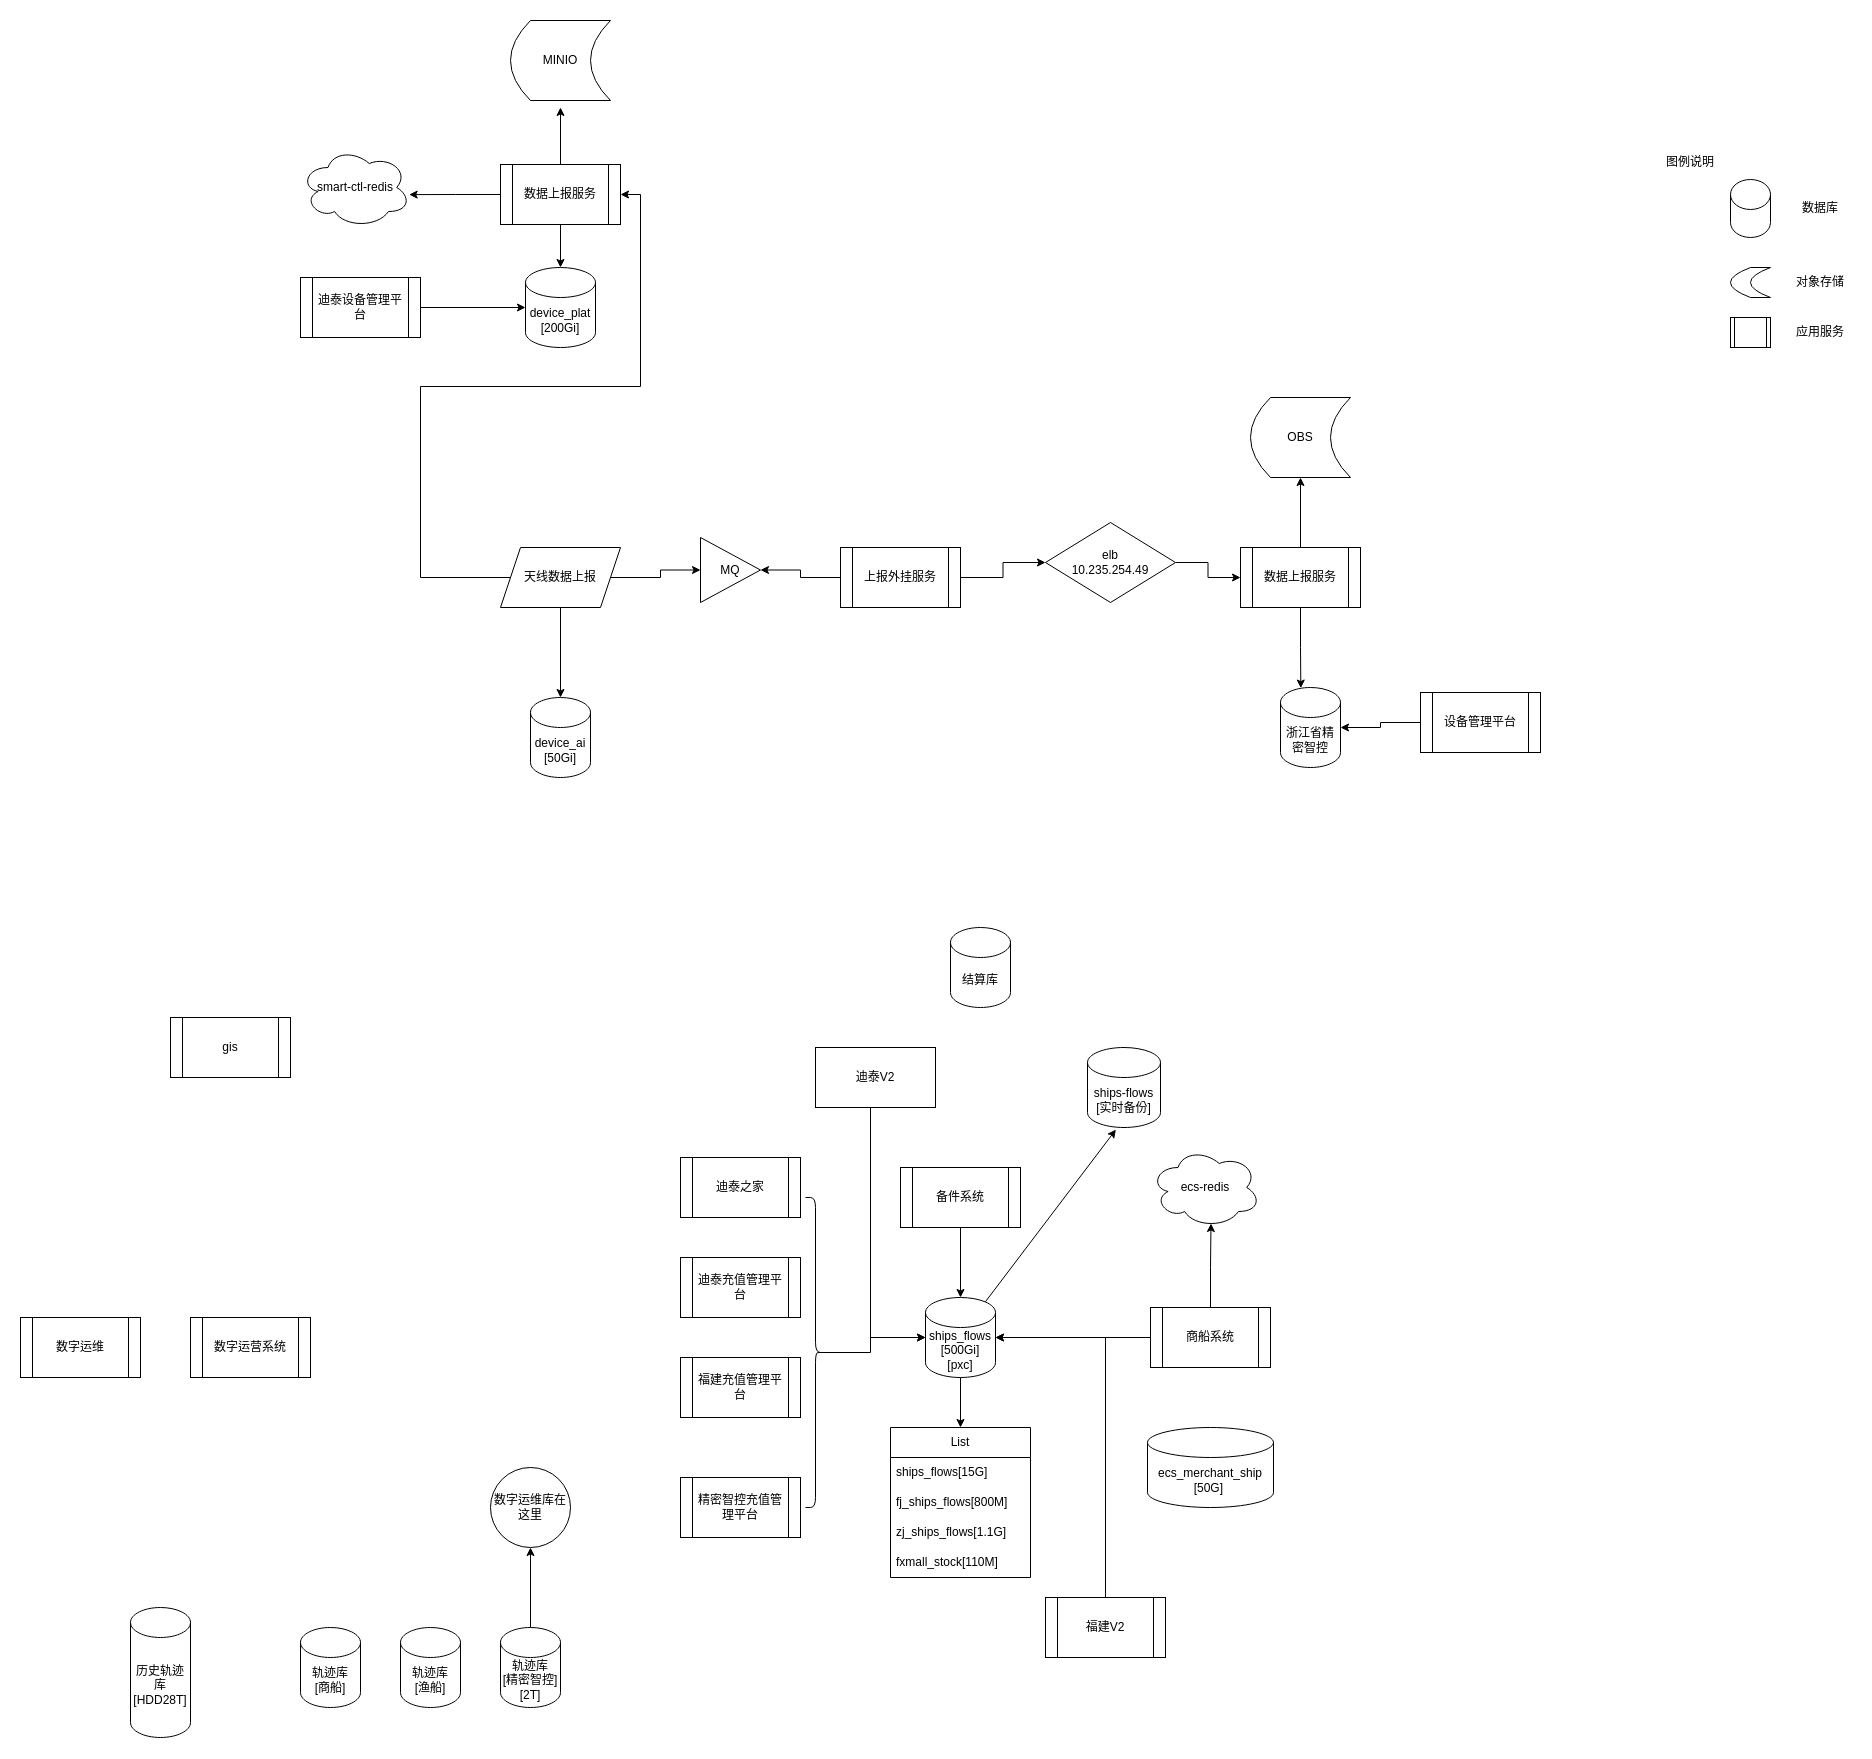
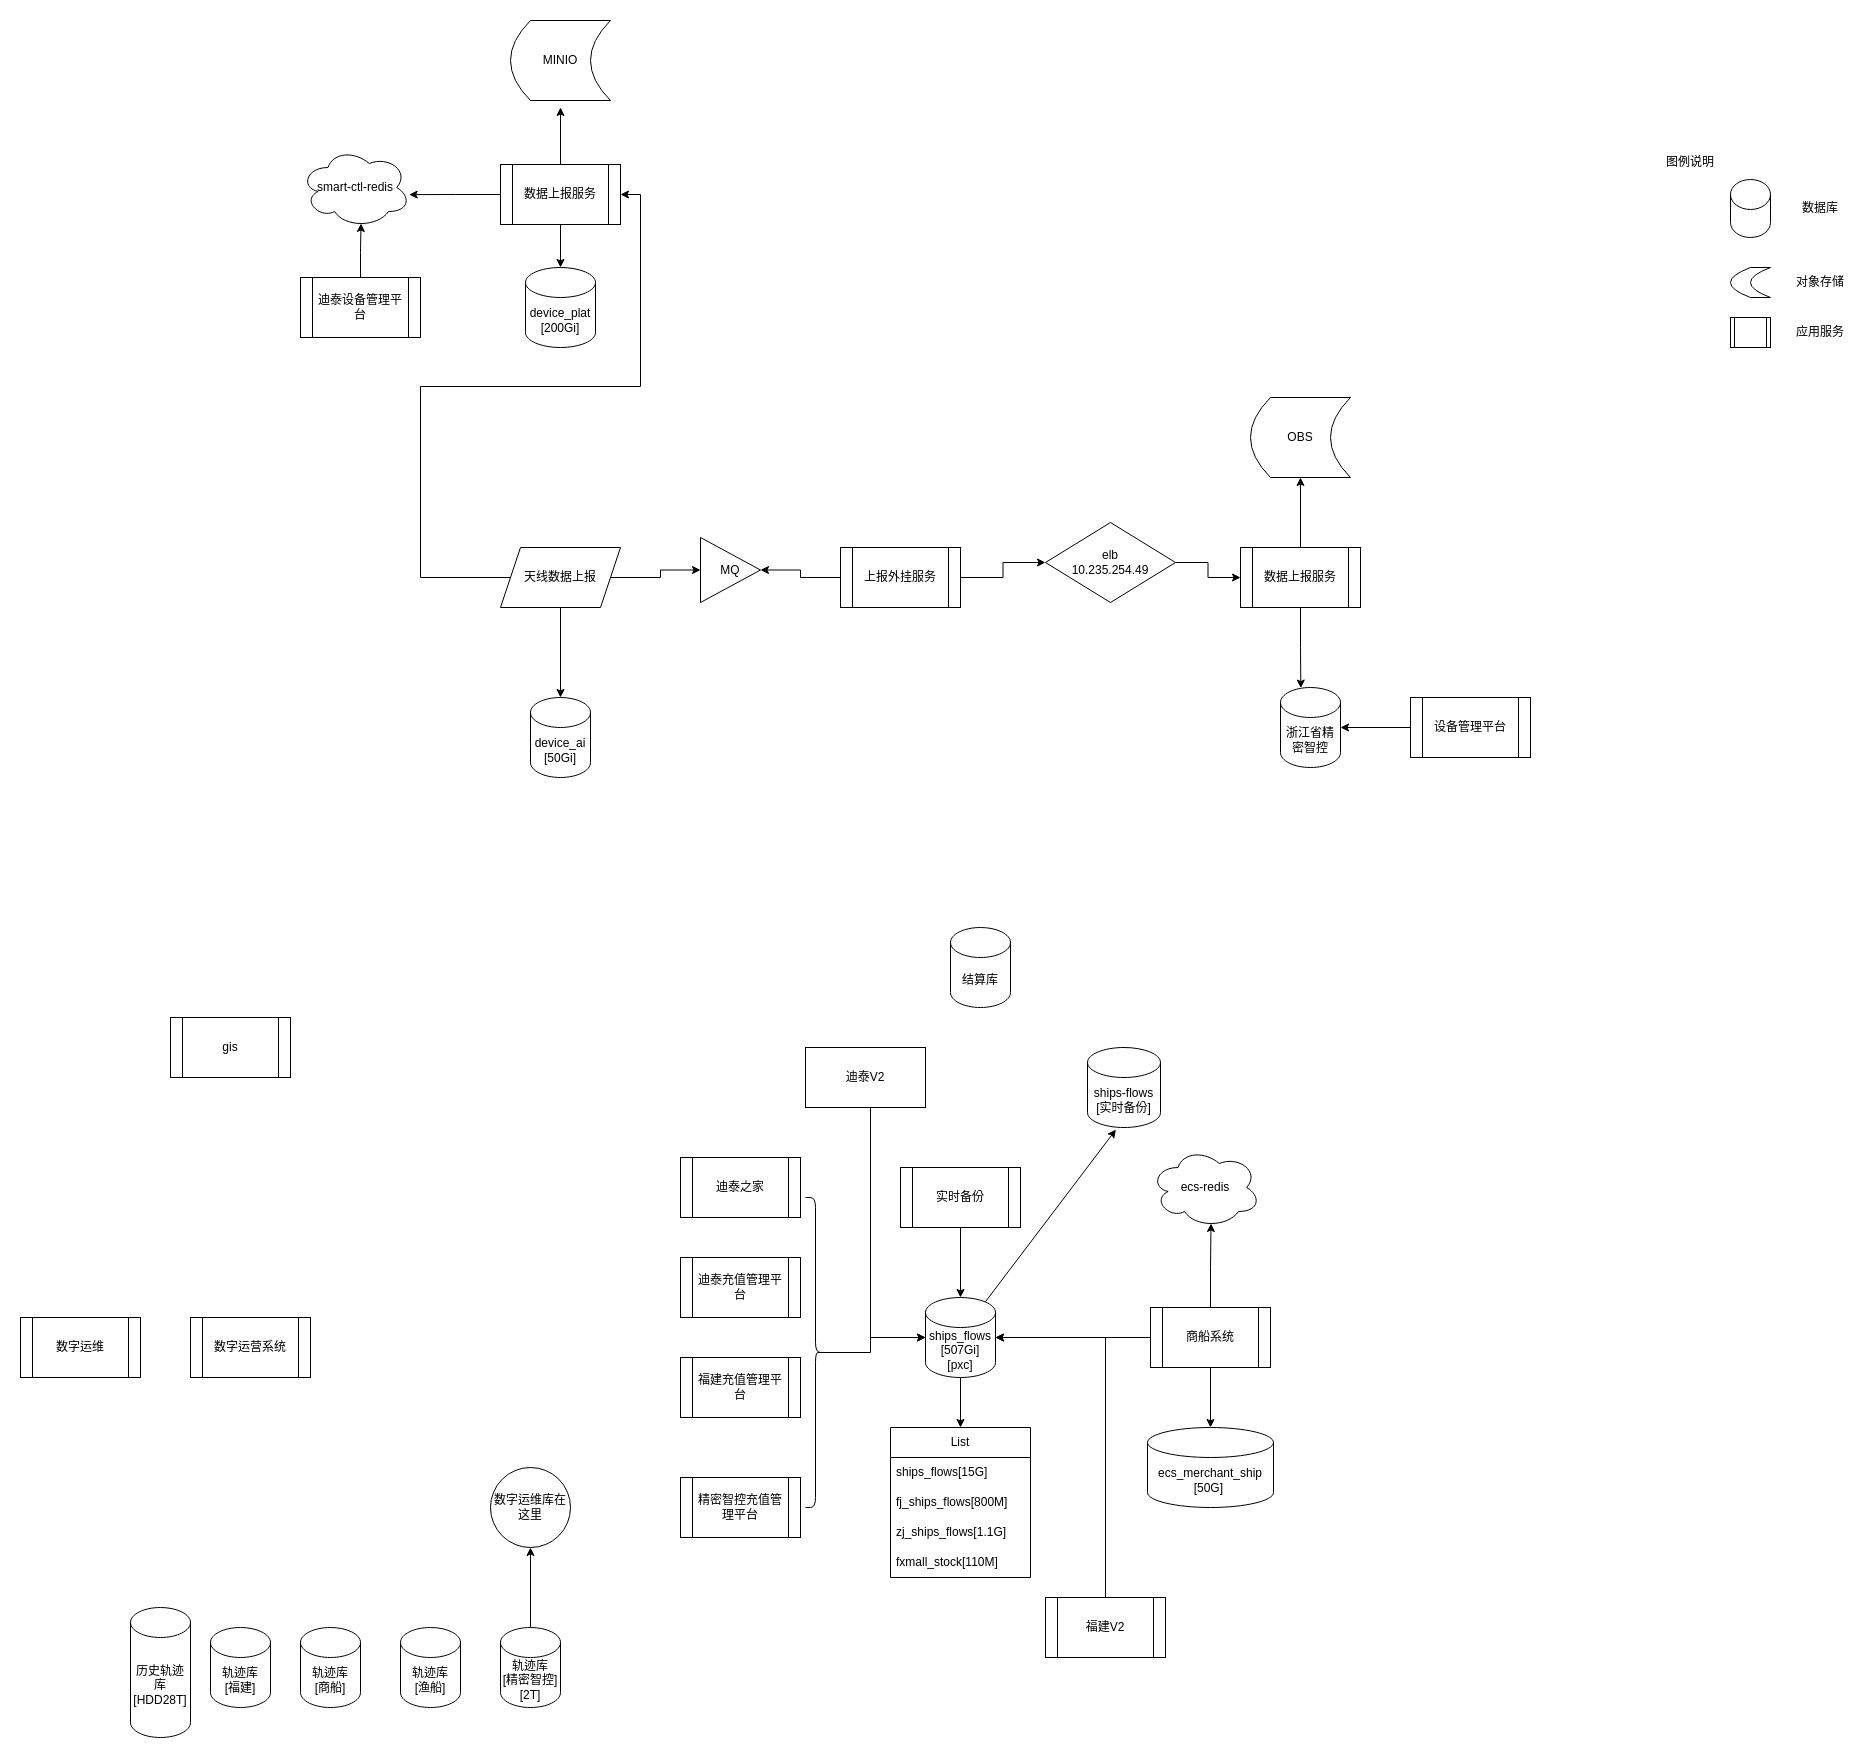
none -> (361, 255)
(470, 308) -> none
(1481, 723) -> (1471, 728)
(876, 1078) -> (866, 1078)
(961, 1198) -> (961, 1198)
(961, 1351) -> (961, 1351)
none -> (1211, 1394)
none -> (241, 1668)
